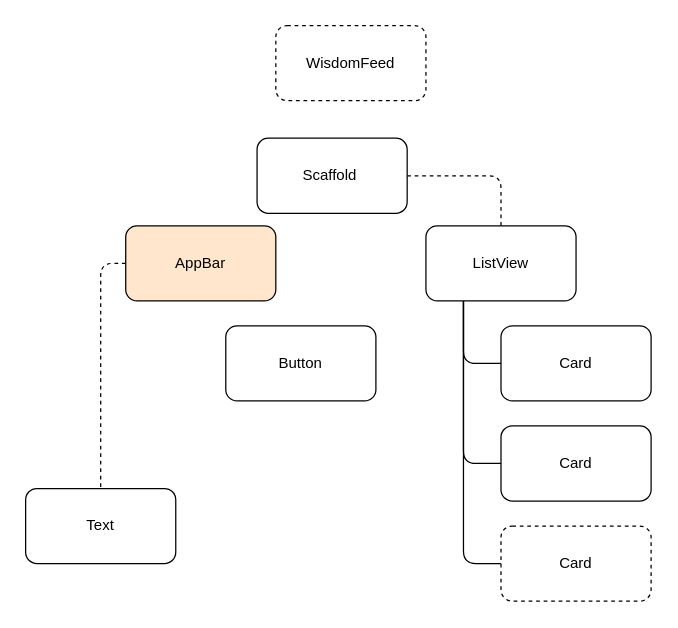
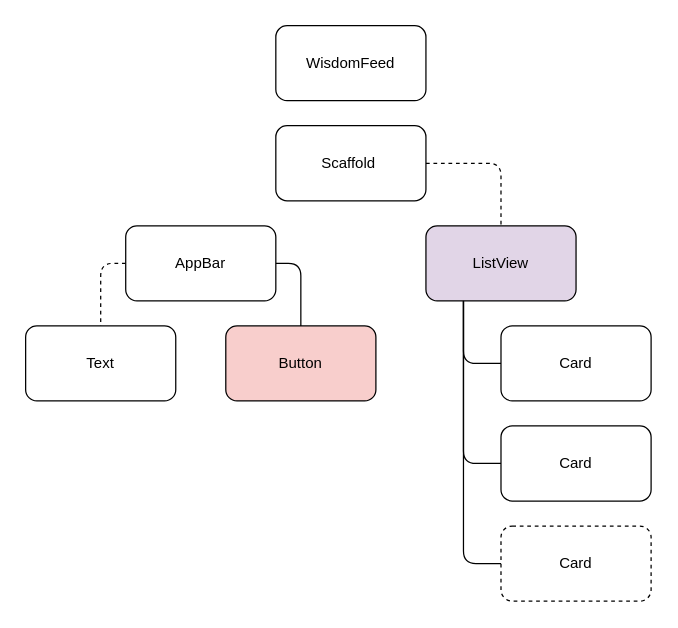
(351, 63) -> (351, 63)
(332, 176) -> (351, 163)
(201, 263) -> (201, 263)
(501, 263) -> (501, 263)
none -> (301, 288)
(301, 363) -> (301, 363)
(101, 526) -> (101, 363)
